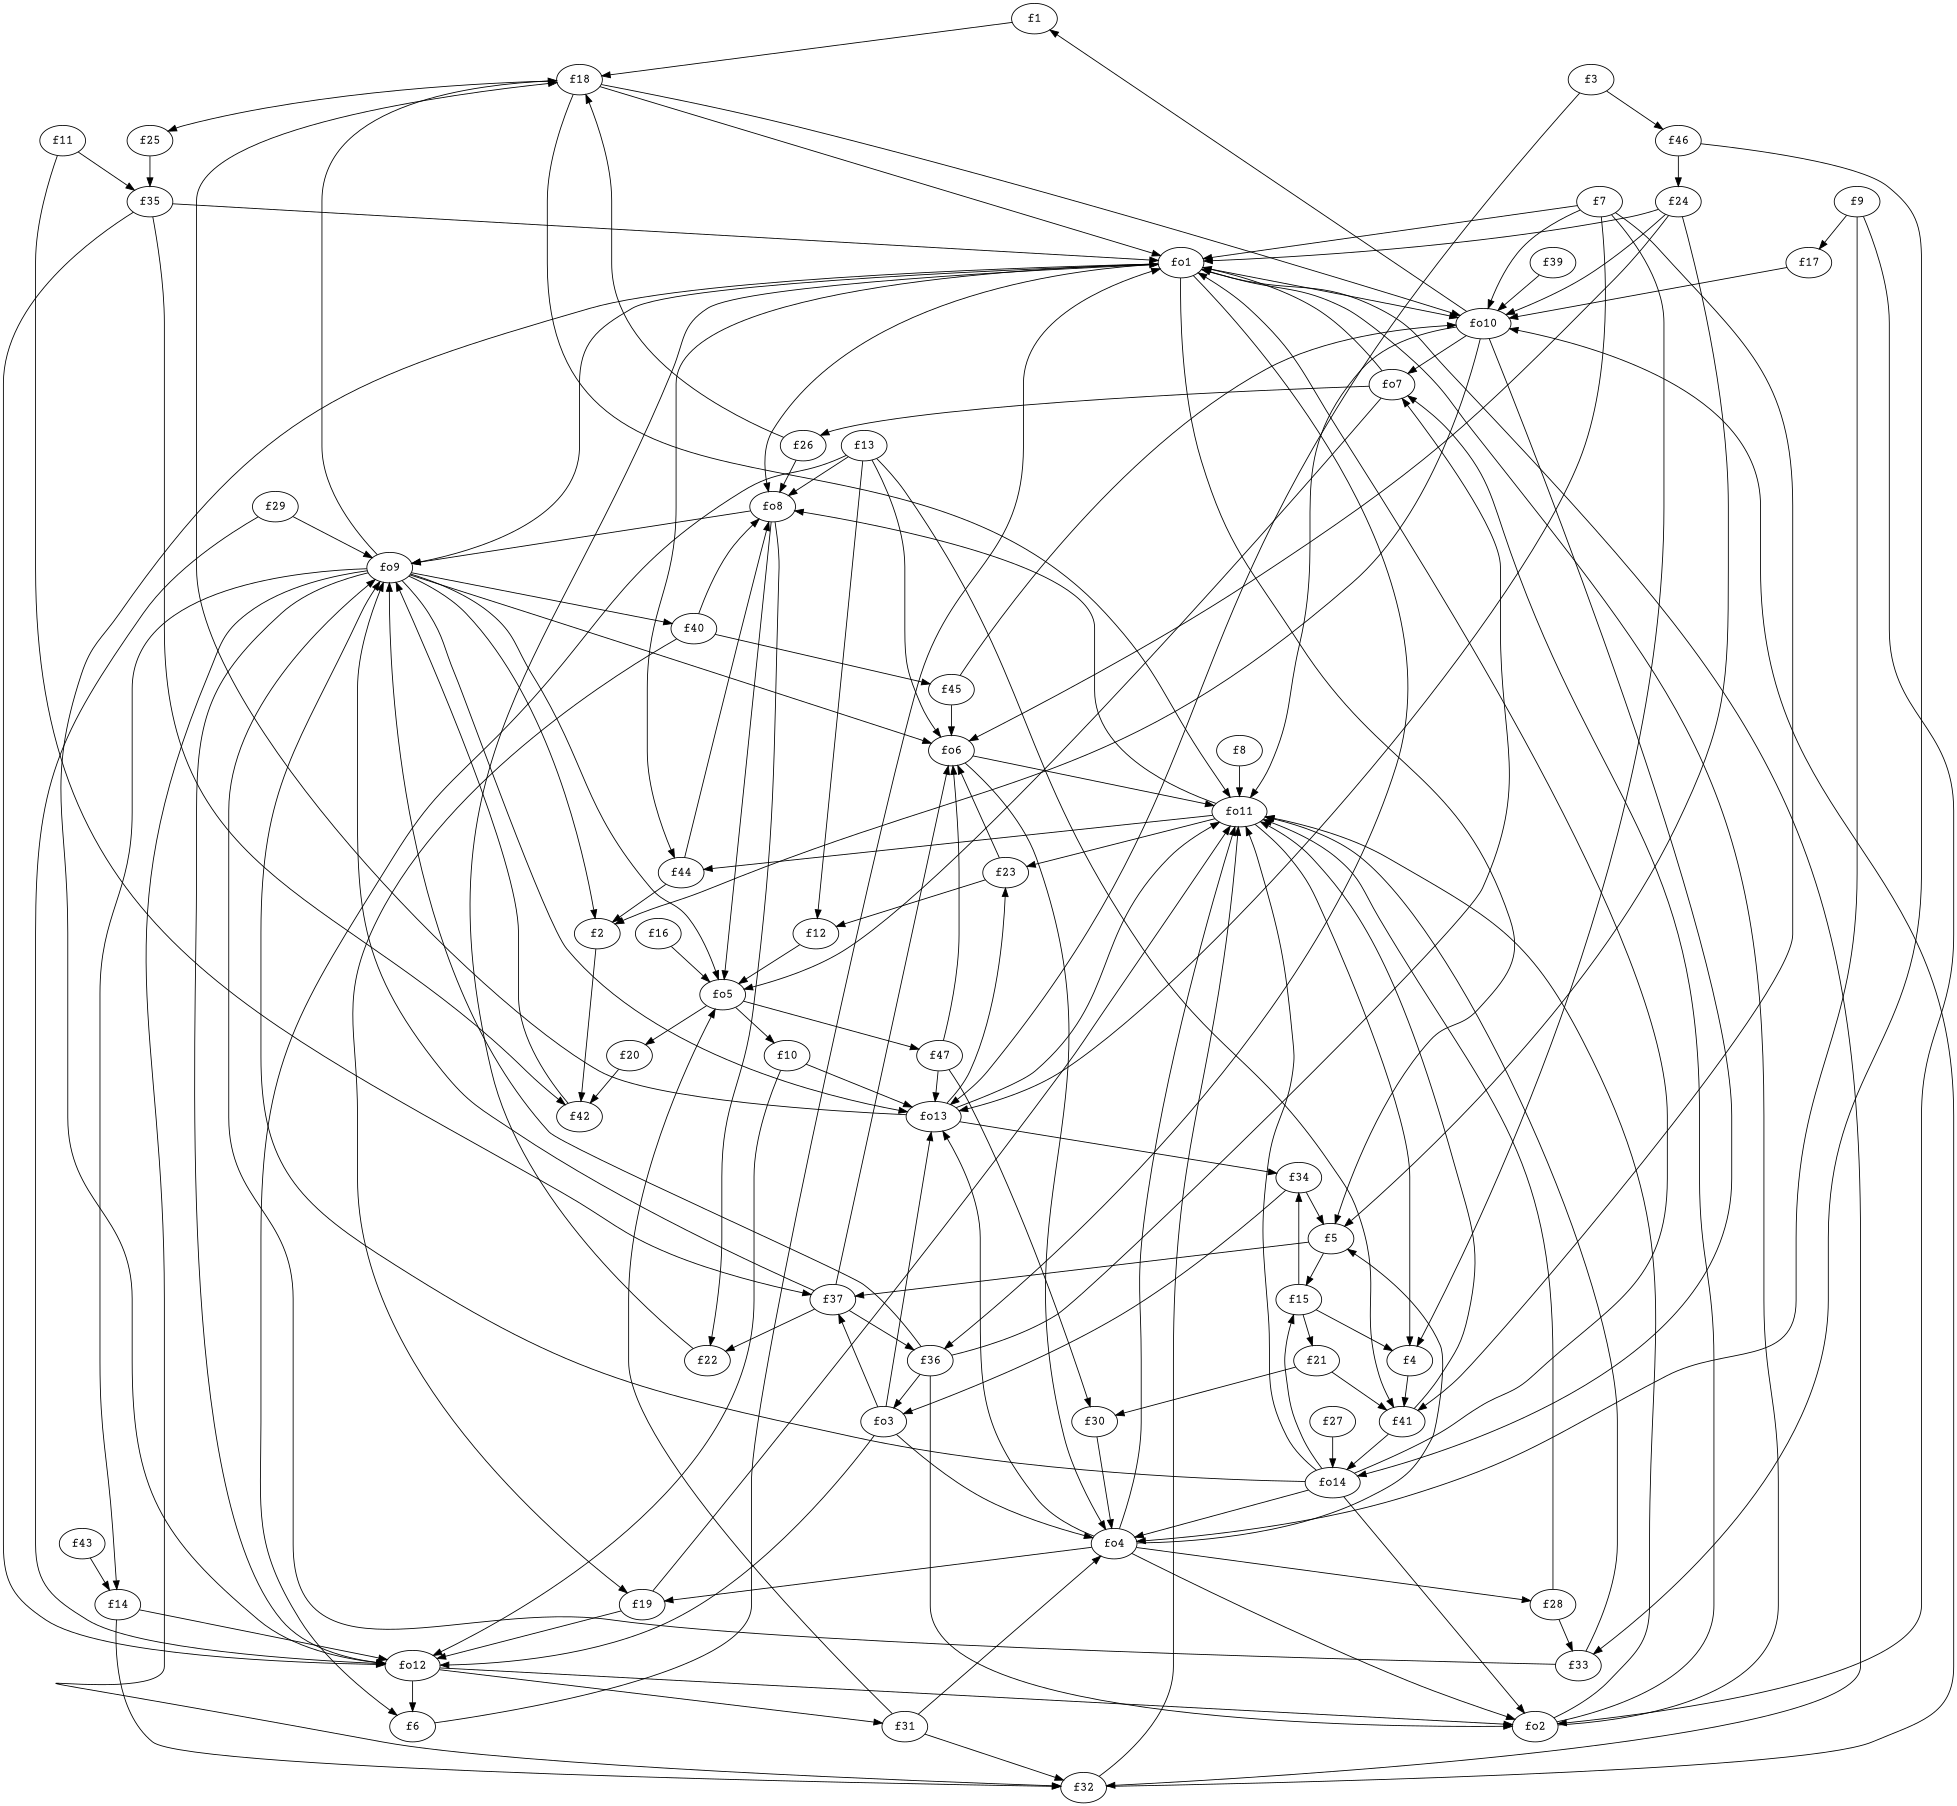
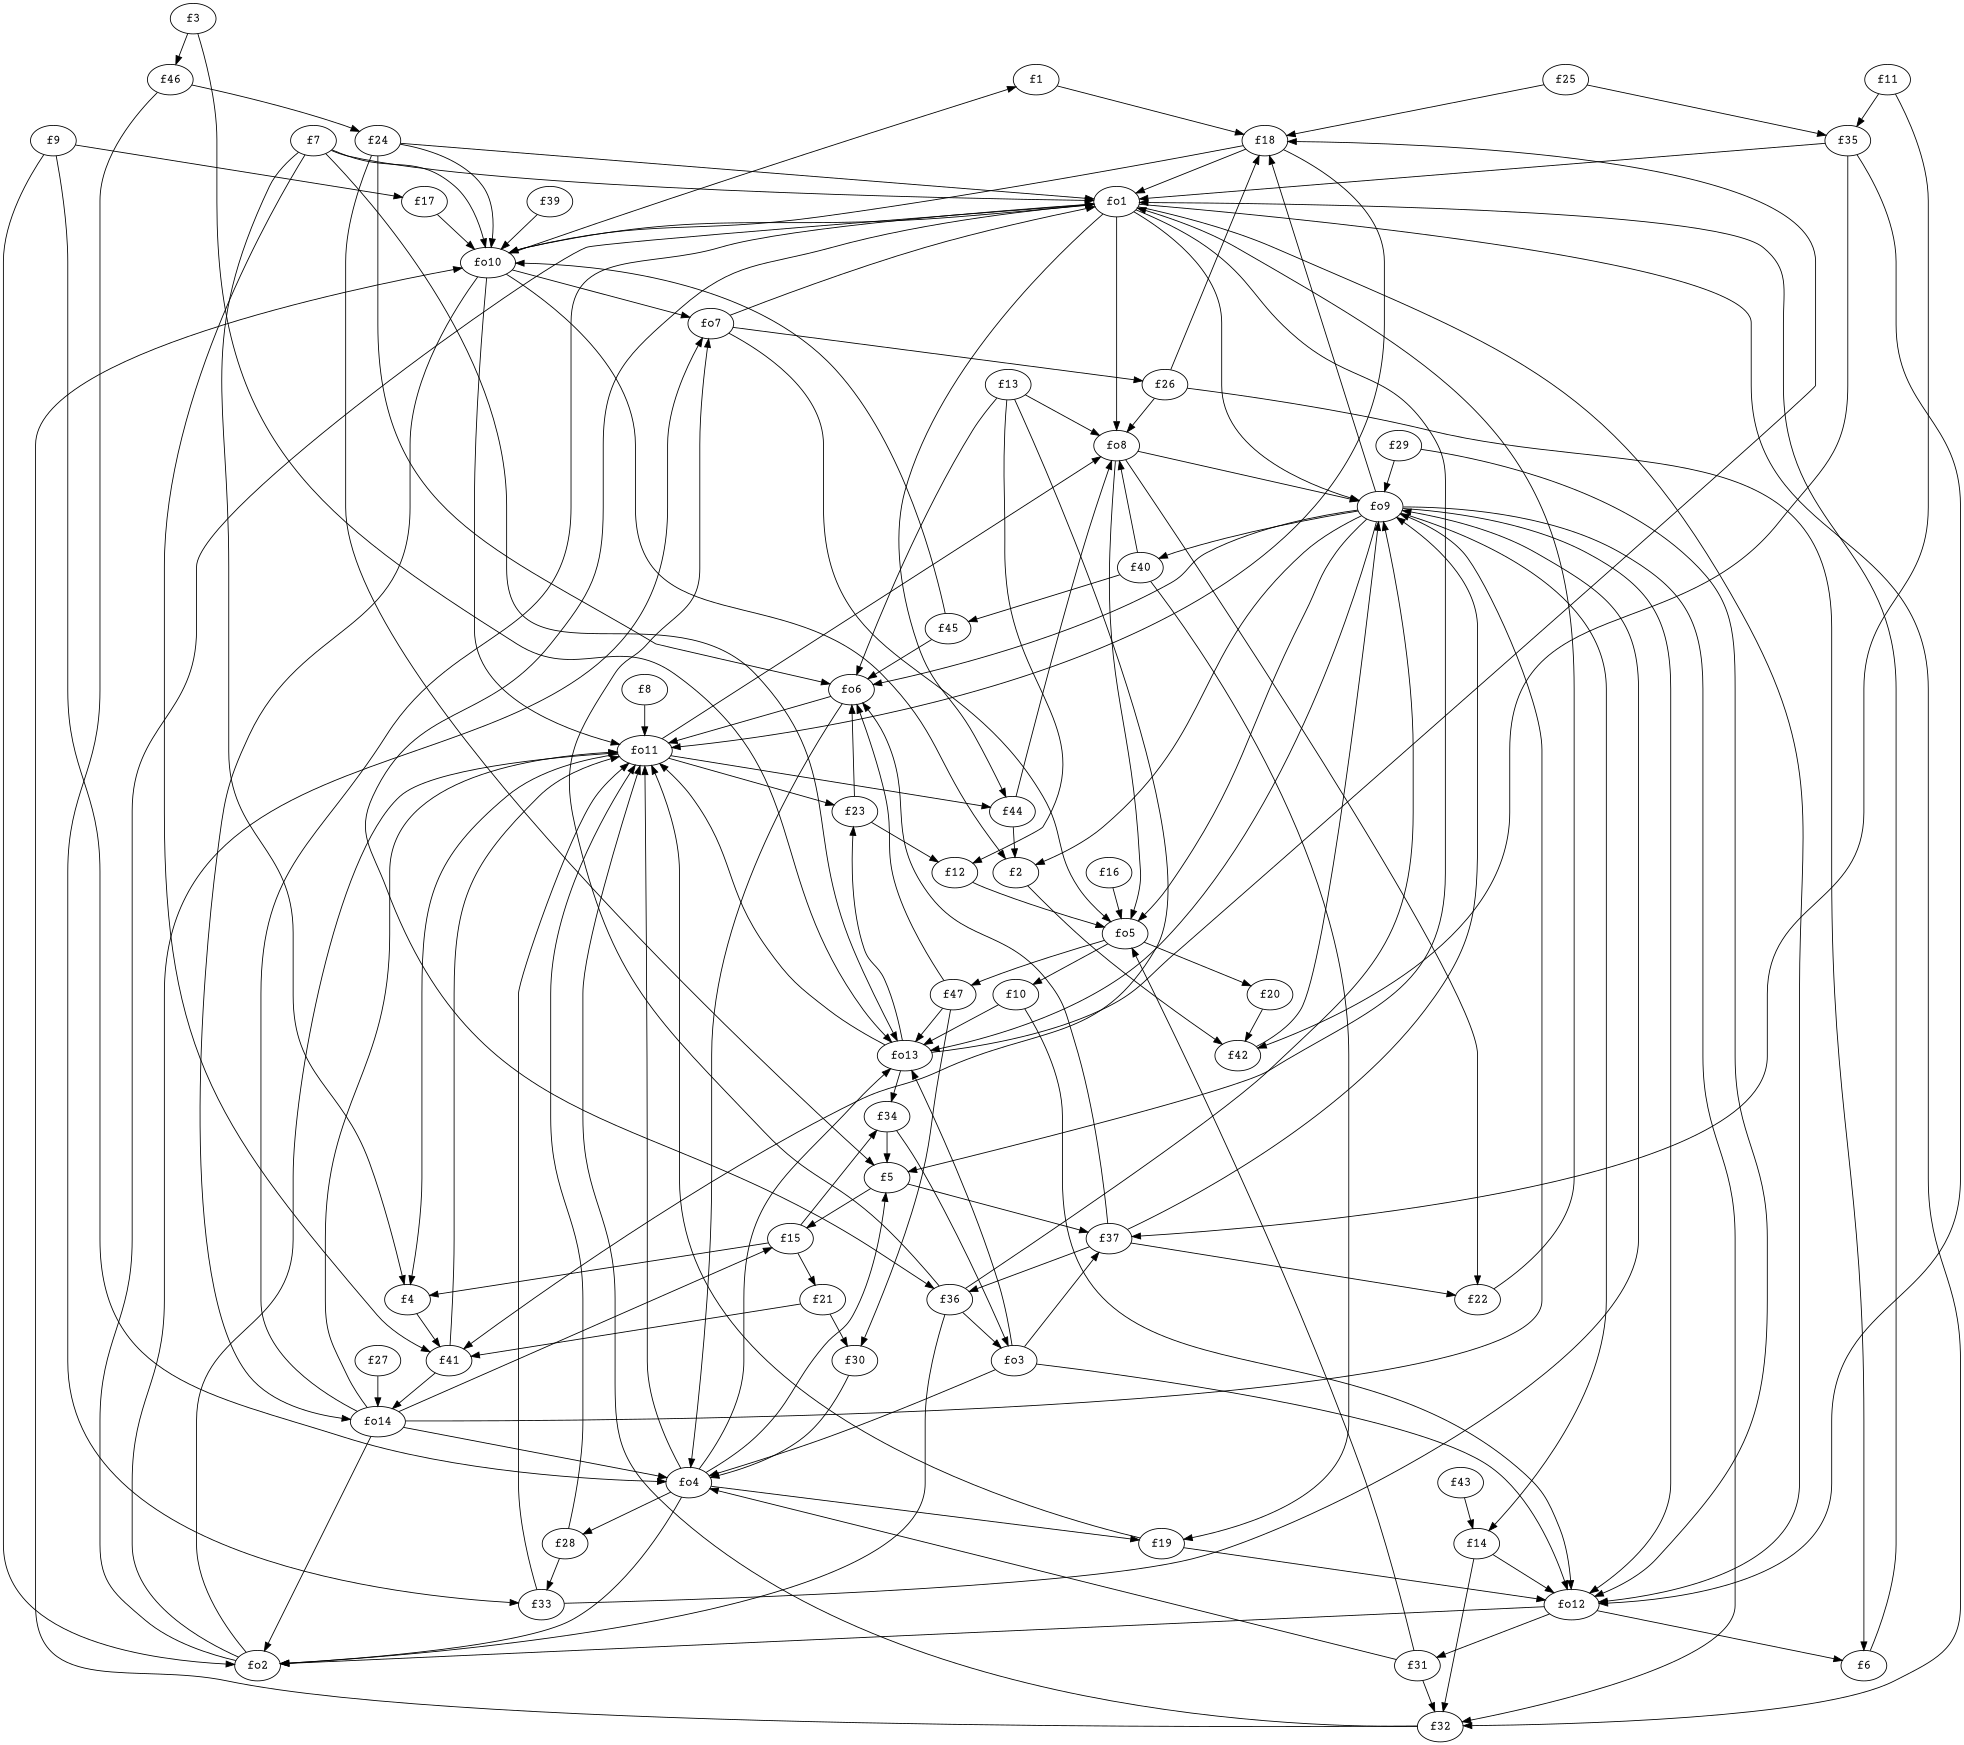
(365, 94) -> (1420, 109)
(314, 990) -> (1832, 763)
